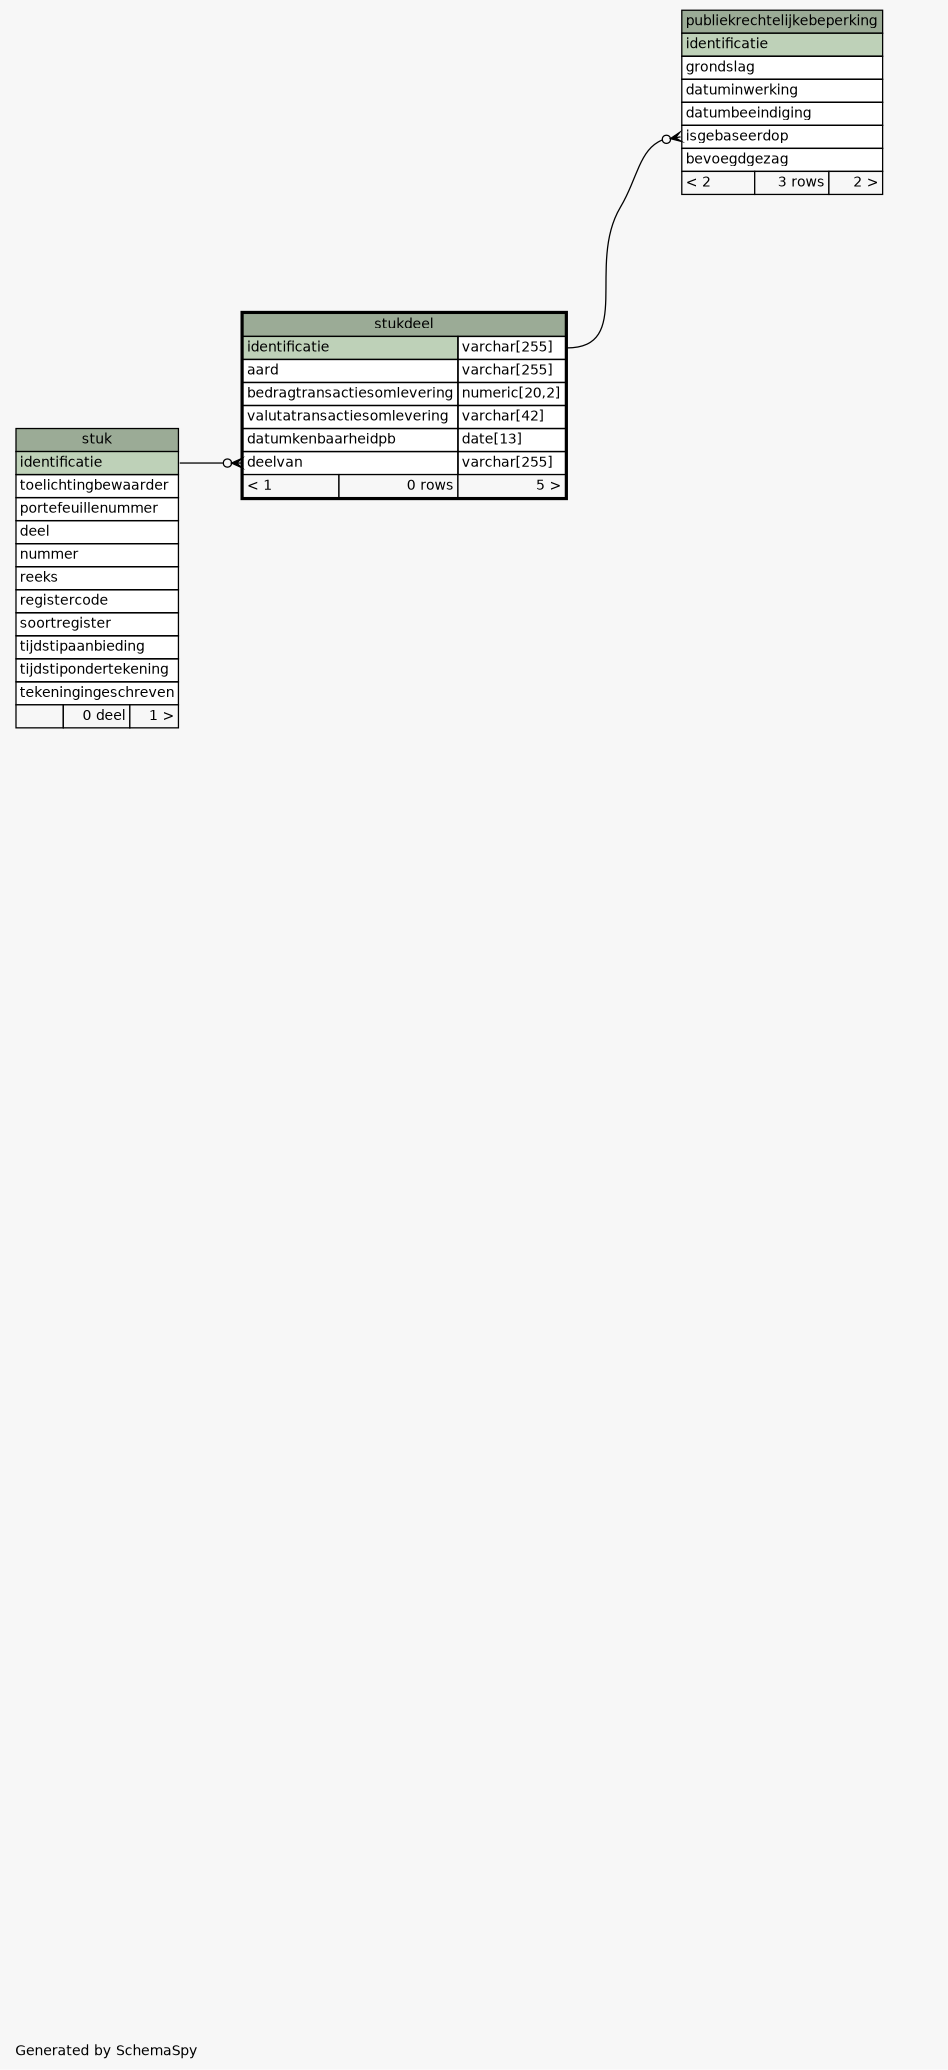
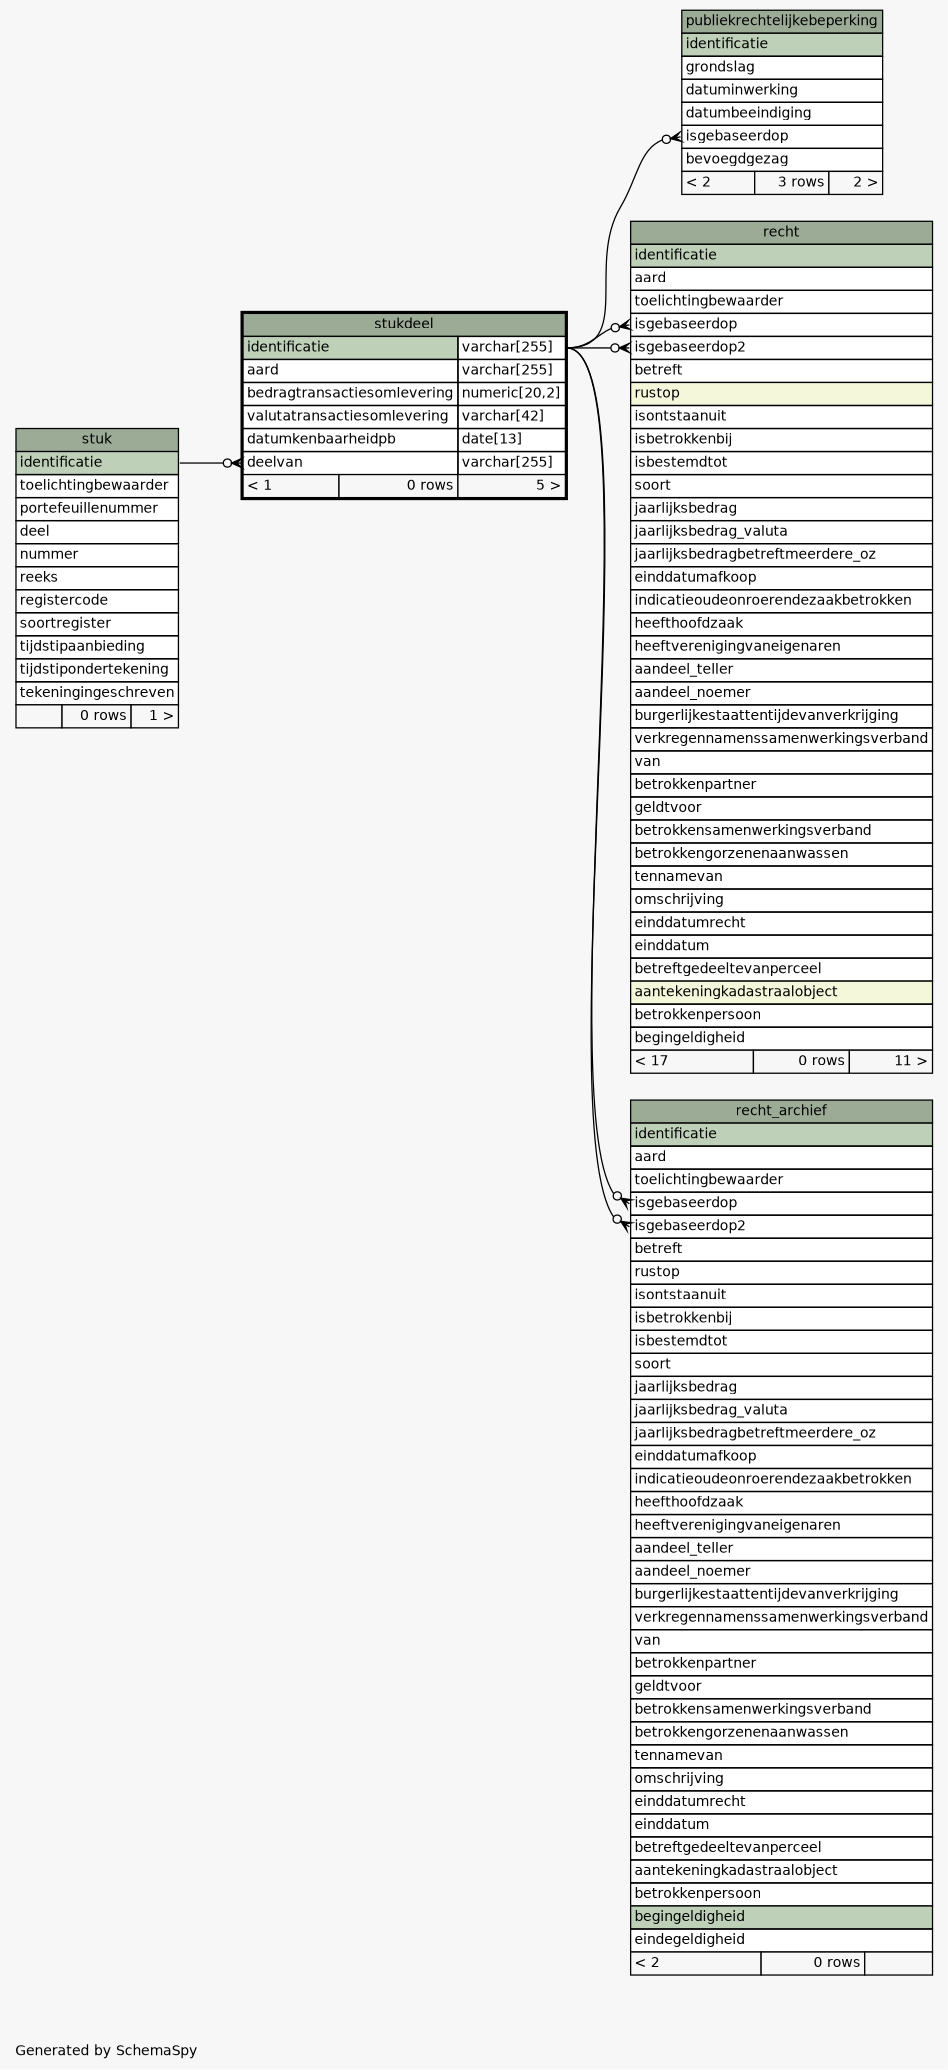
none -> (782, 647)
(104, 716) -> (104, 716)
none -> (782, 1538)
